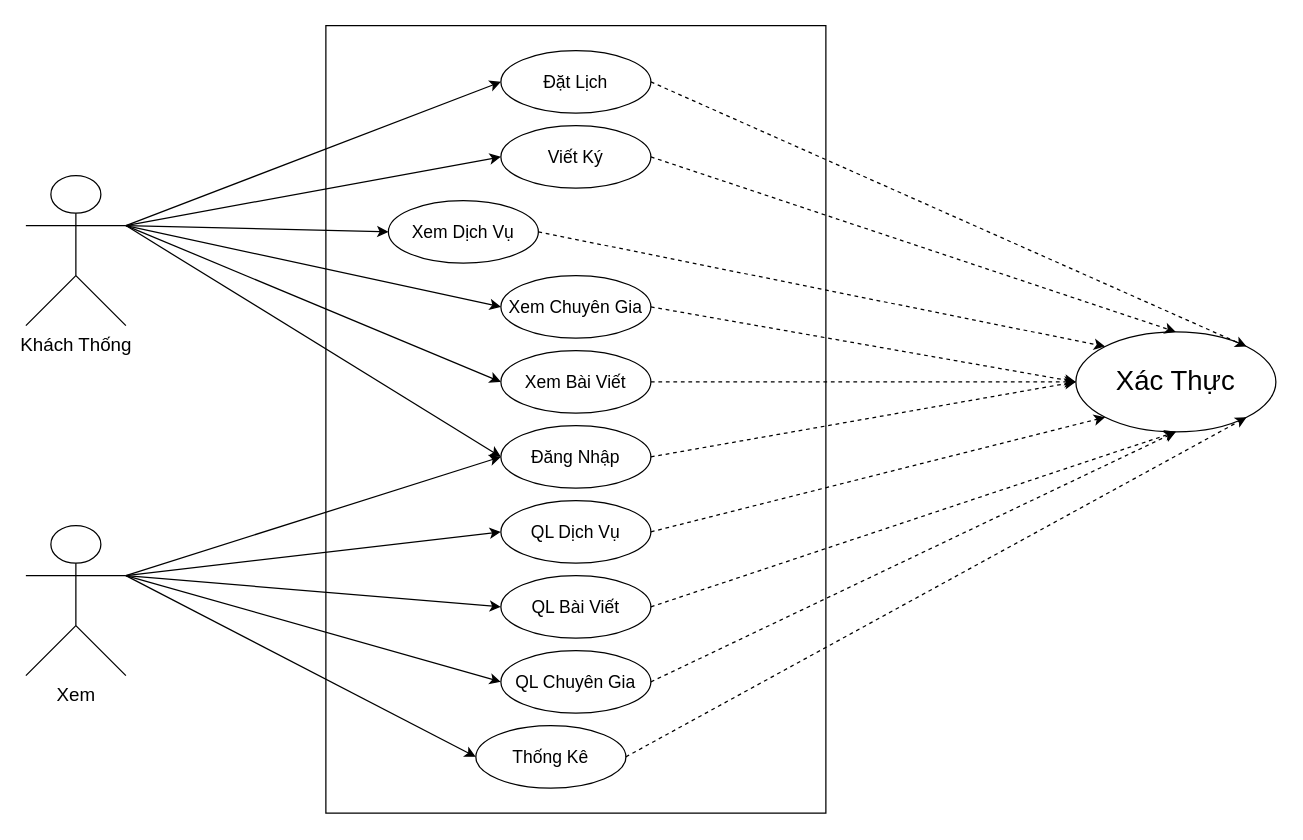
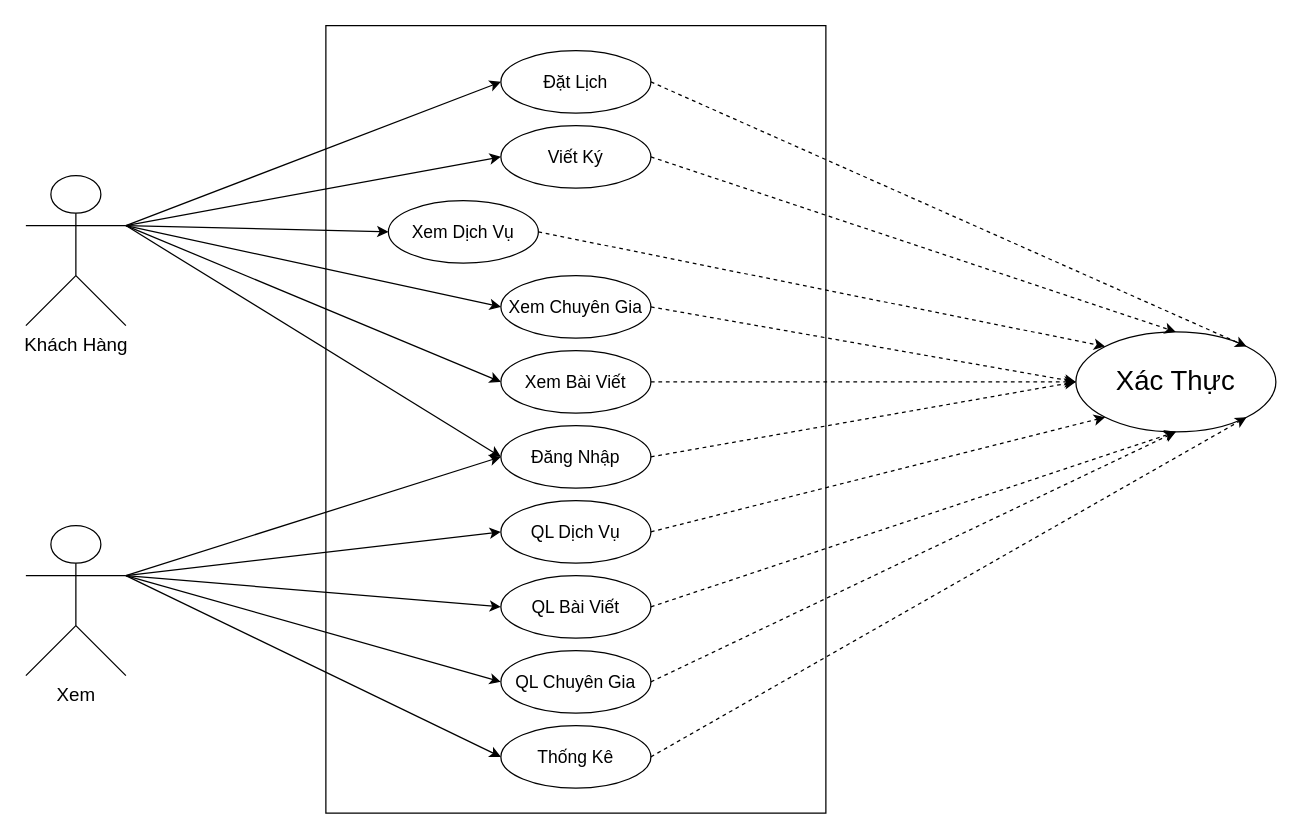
(76, 346) -> (76, 346)
(551, 757) -> (576, 757)
